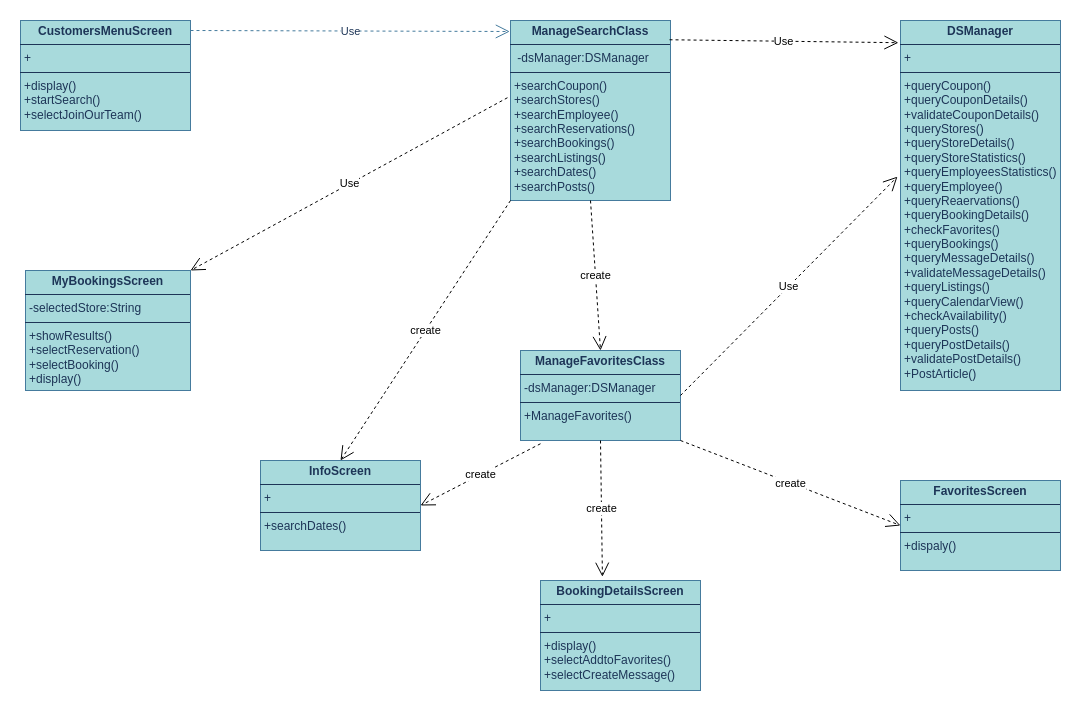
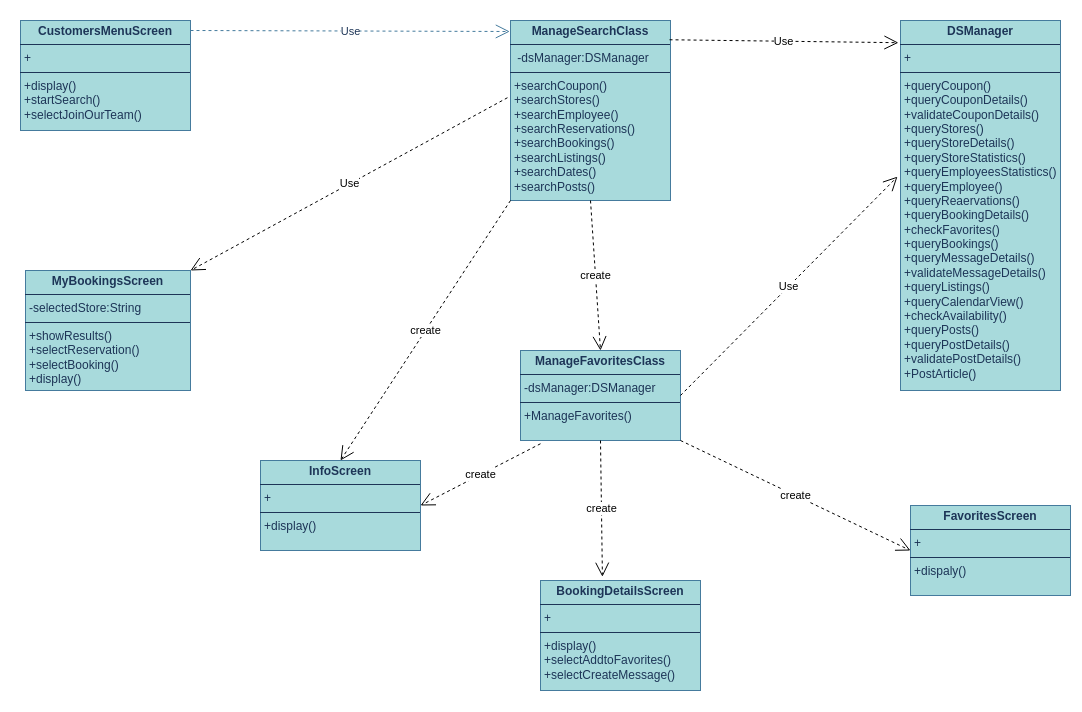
(308, 482) -> (294, 482)
(981, 526) -> (991, 551)
